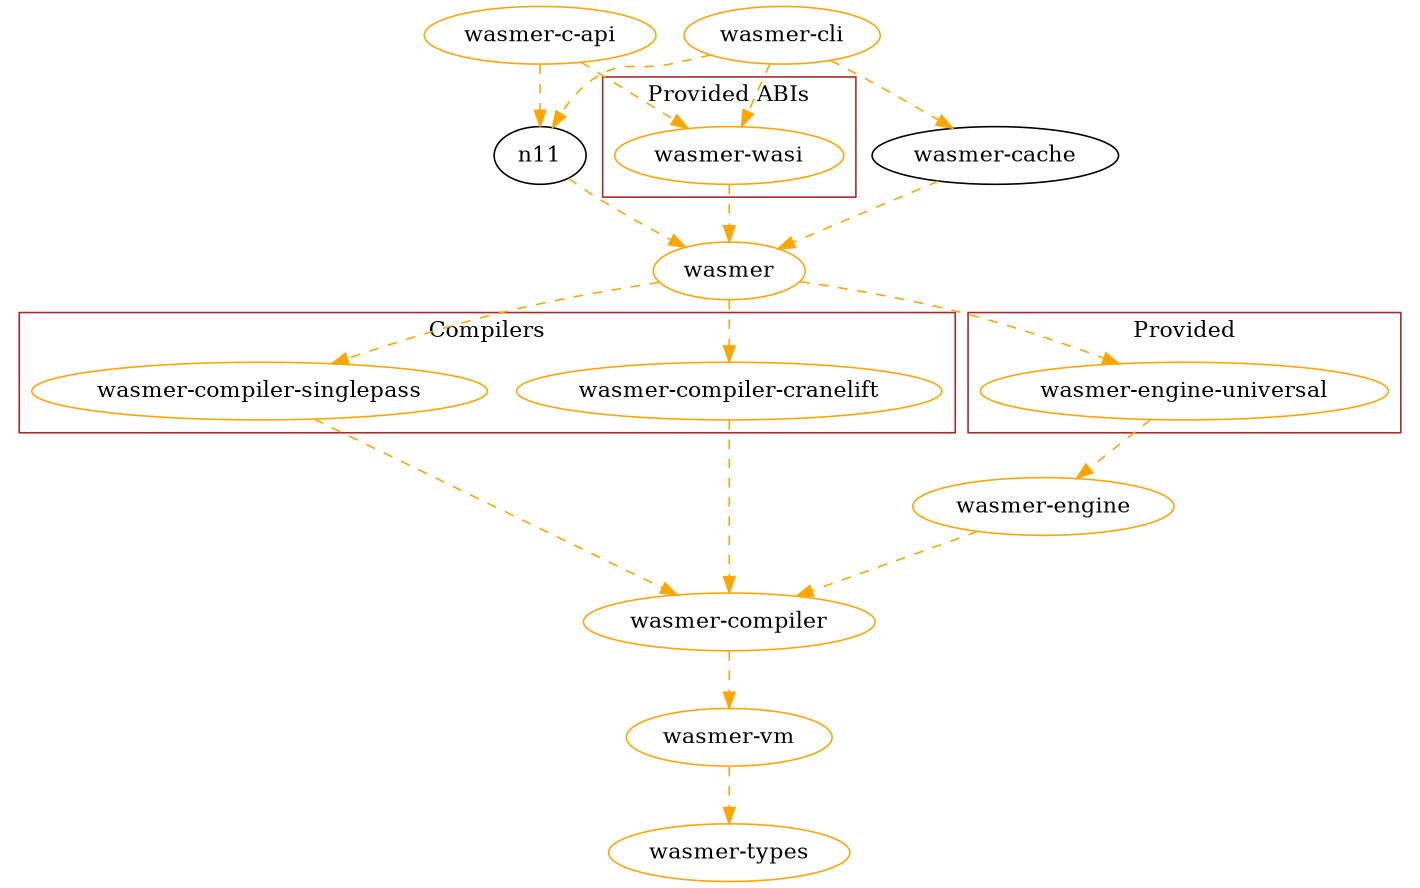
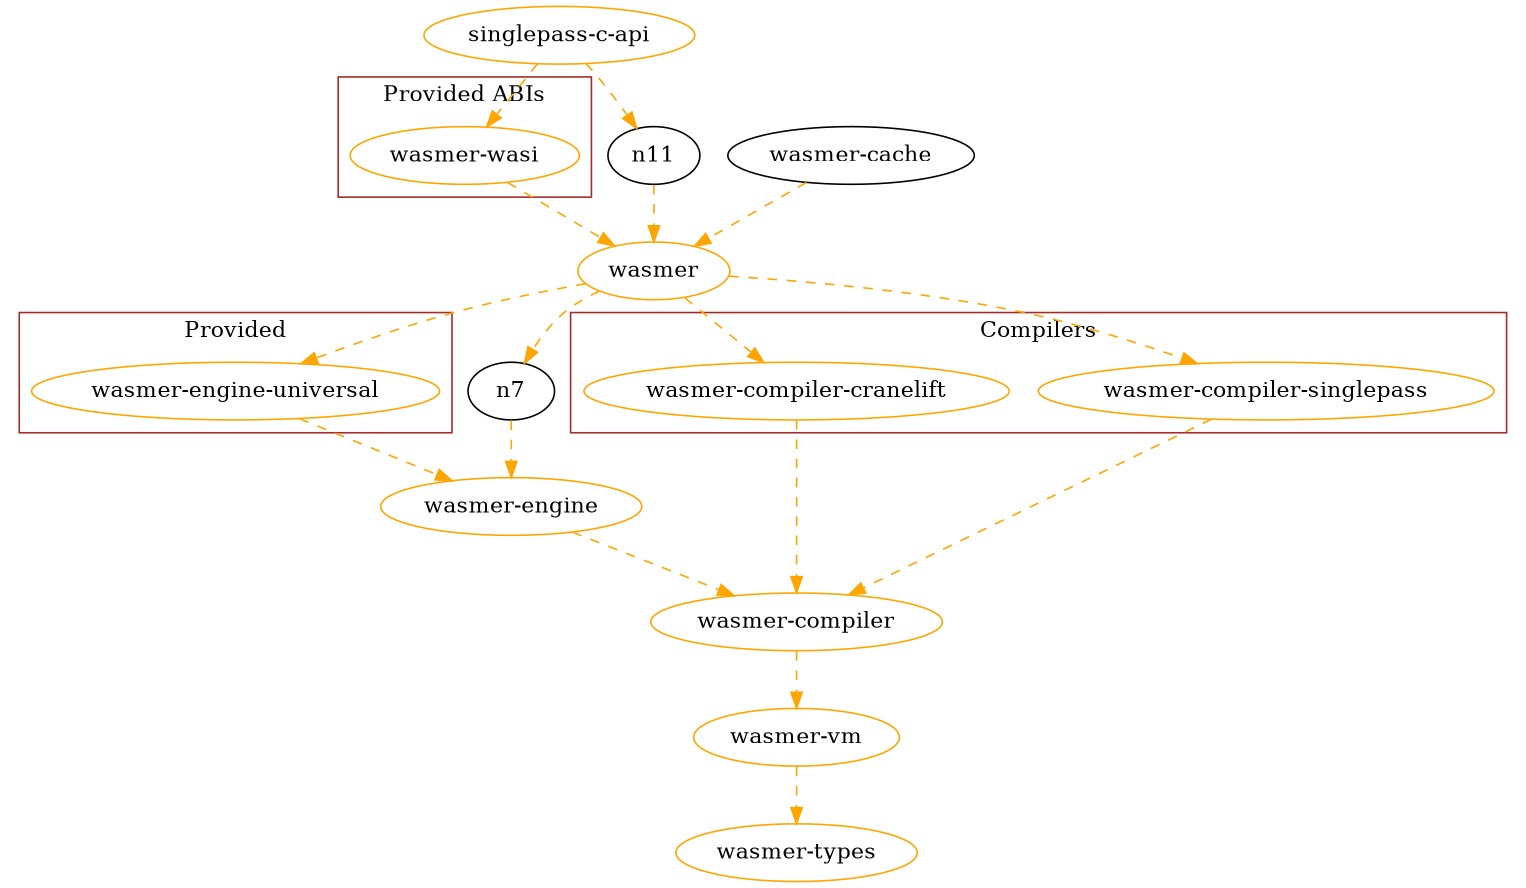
(540, 35) -> (559, 35)
(782, 35) -> none
none -> (511, 391)
